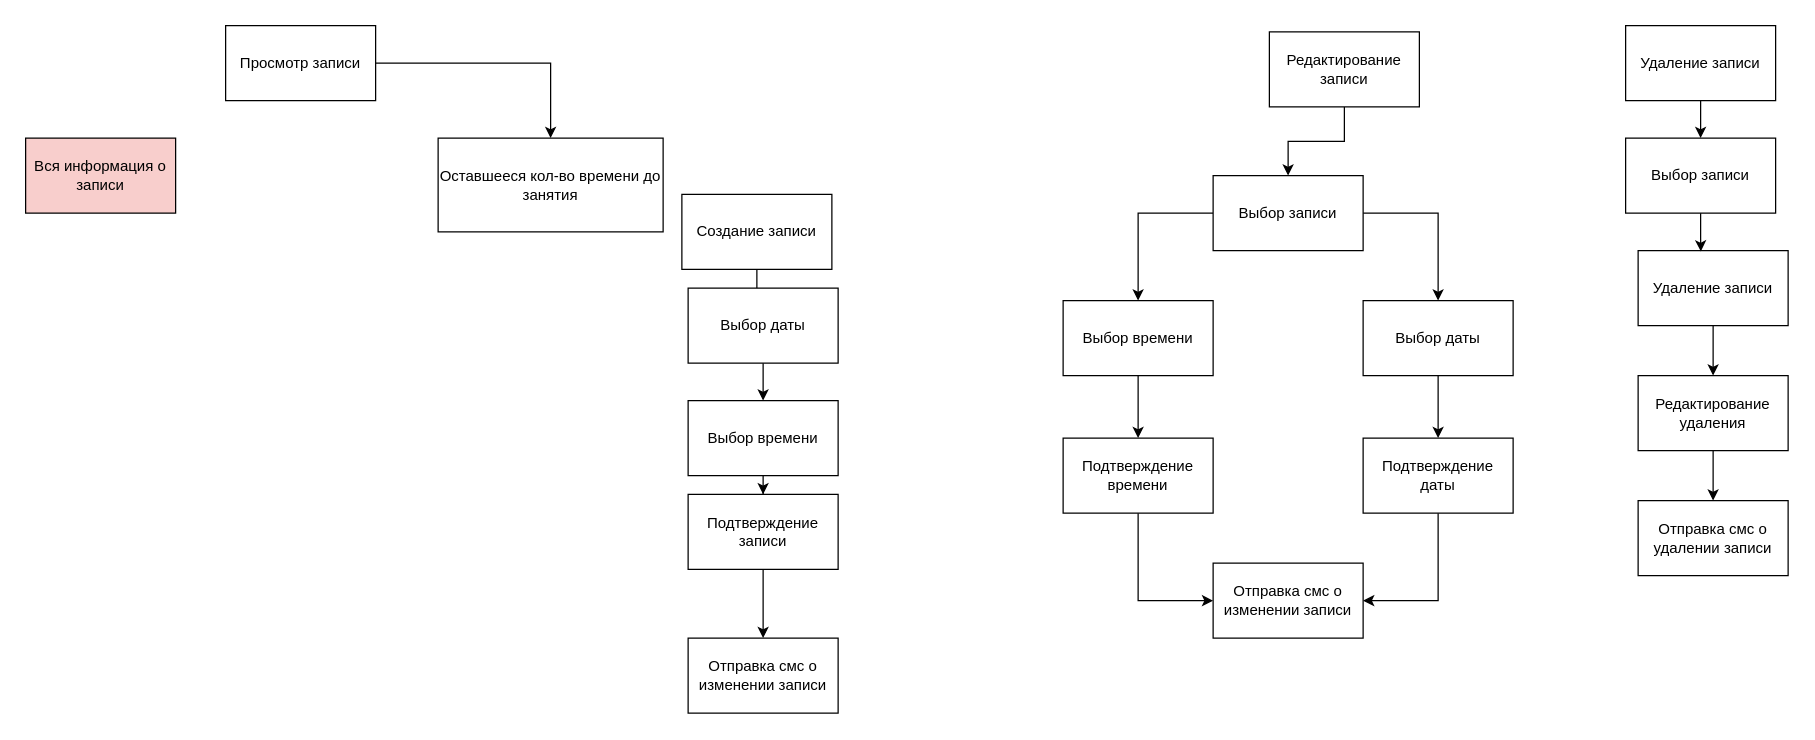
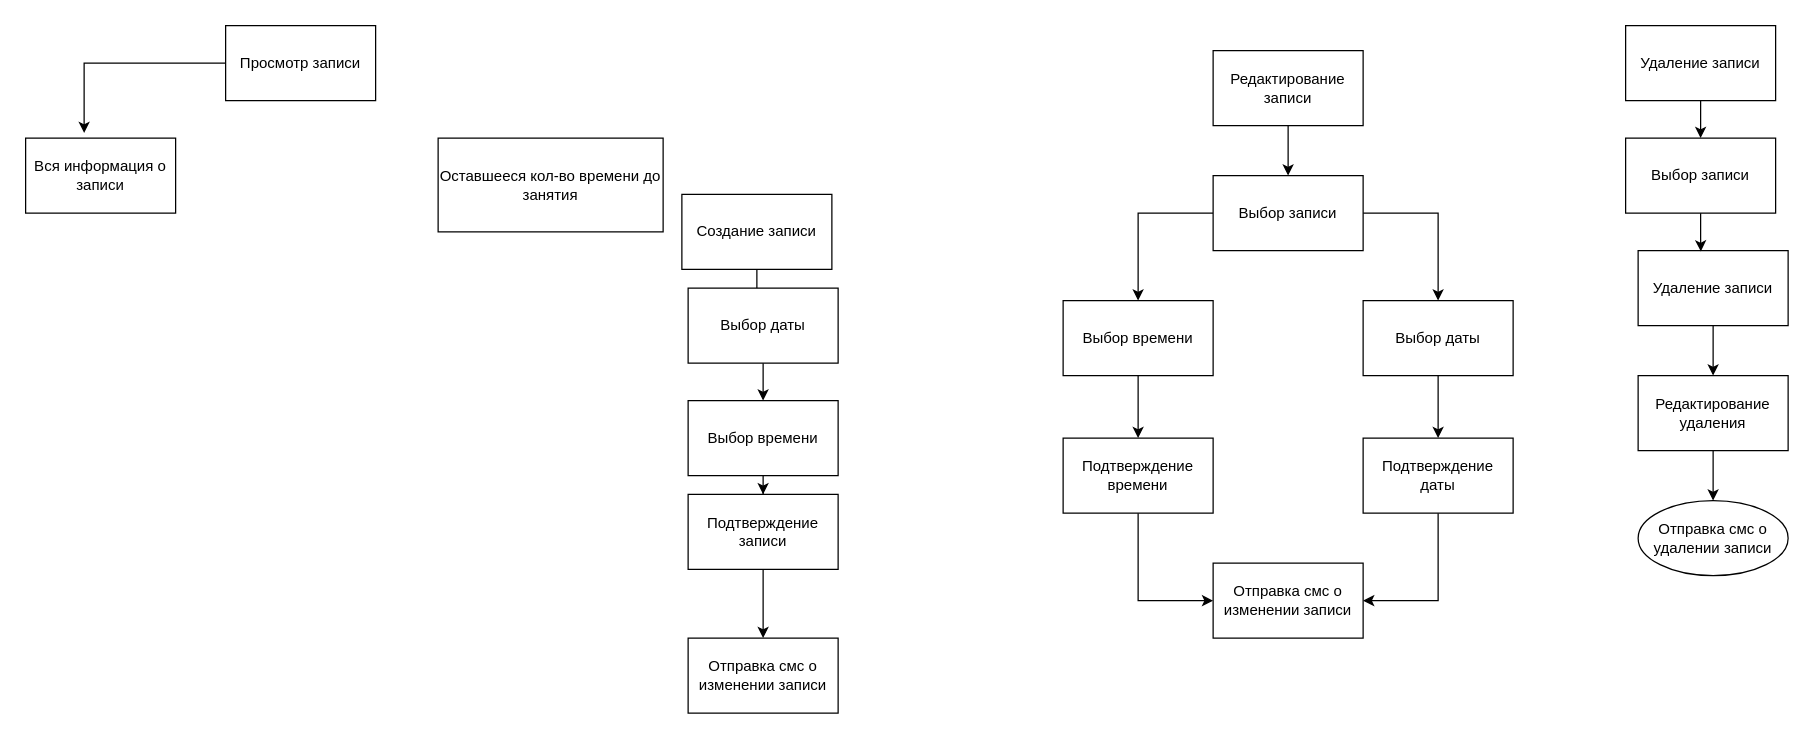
none -> (124, 63)
(497, 63) -> none
(1344, 69) -> (1288, 88)
(101, 176) -> (101, 176)
(1713, 538) -> (1713, 538)
